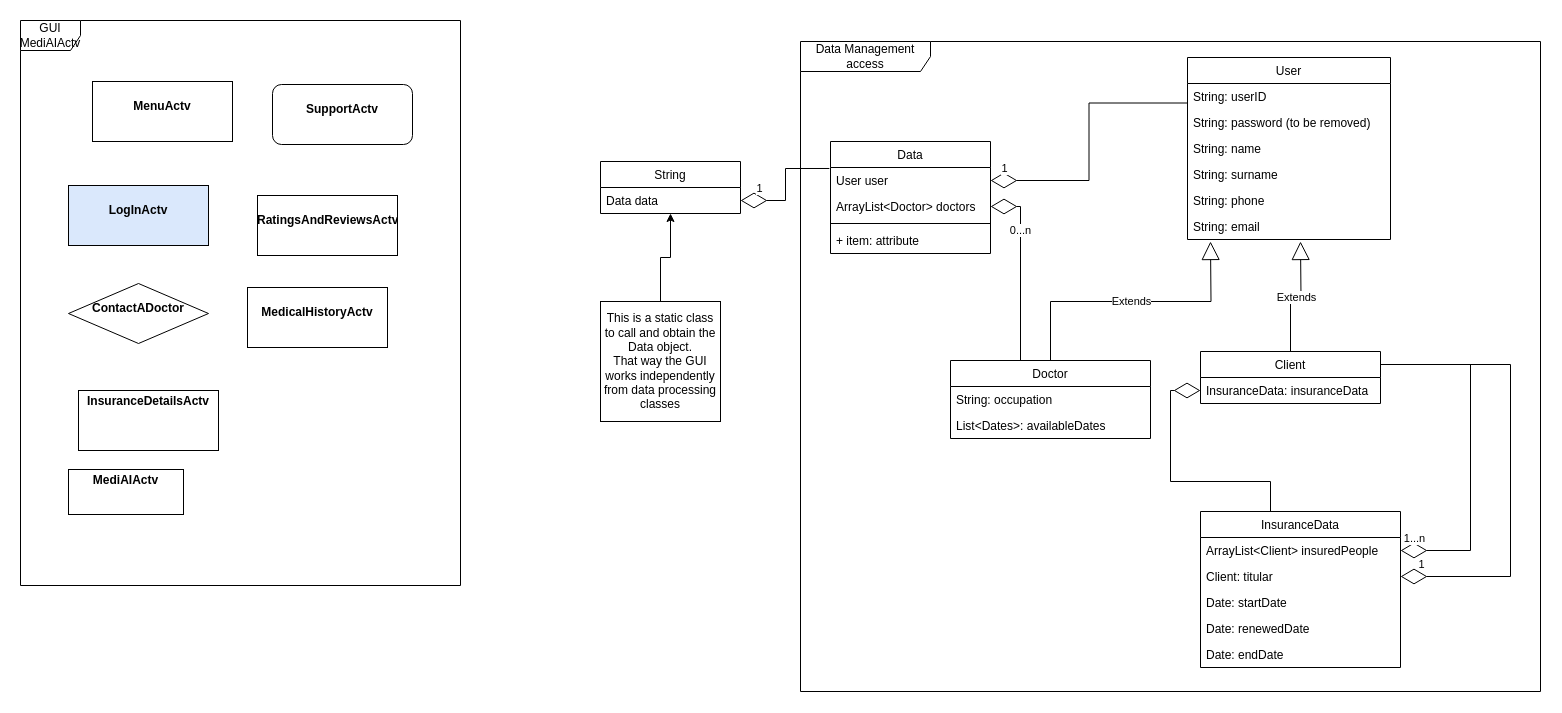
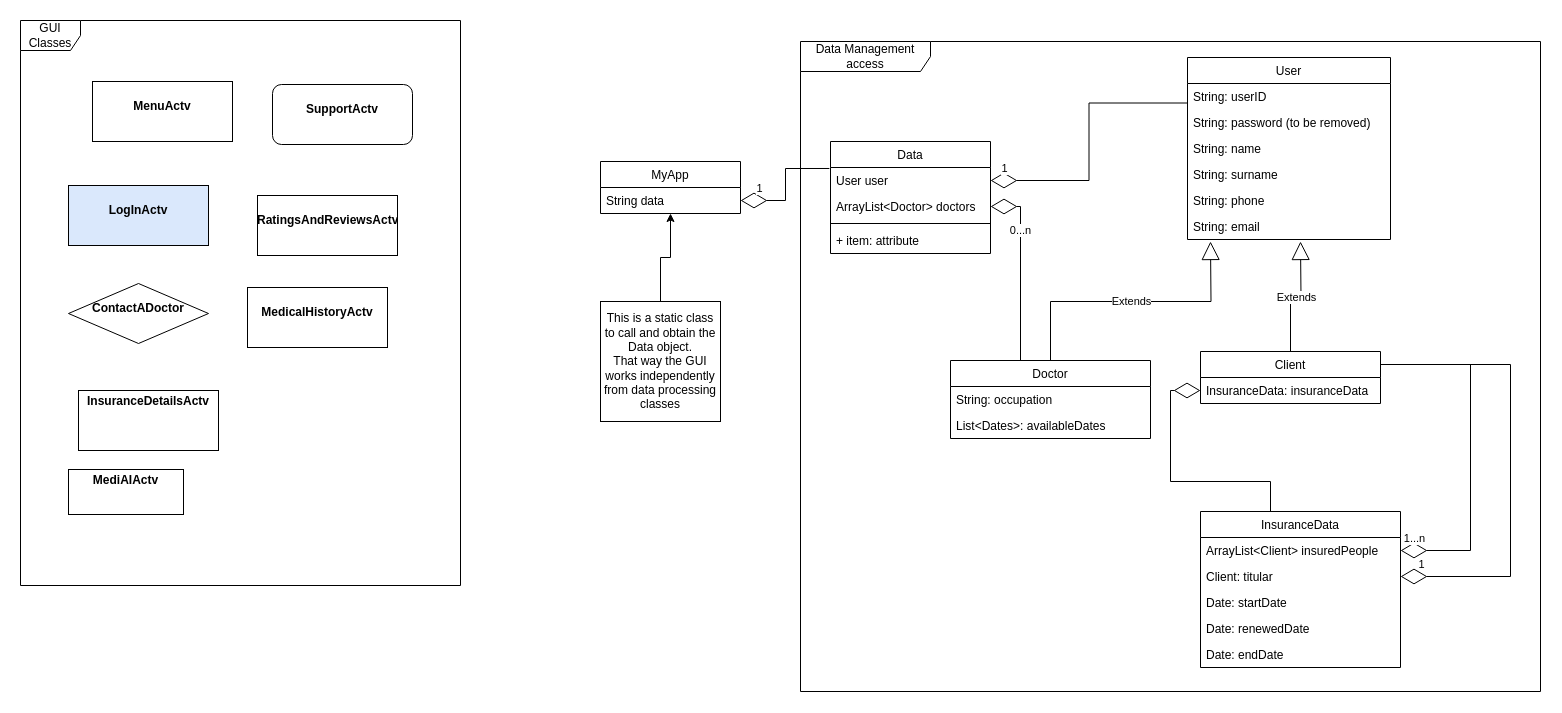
(51, 36) -> (51, 36)
(670, 175) -> (670, 175)
(635, 201) -> (640, 201)
